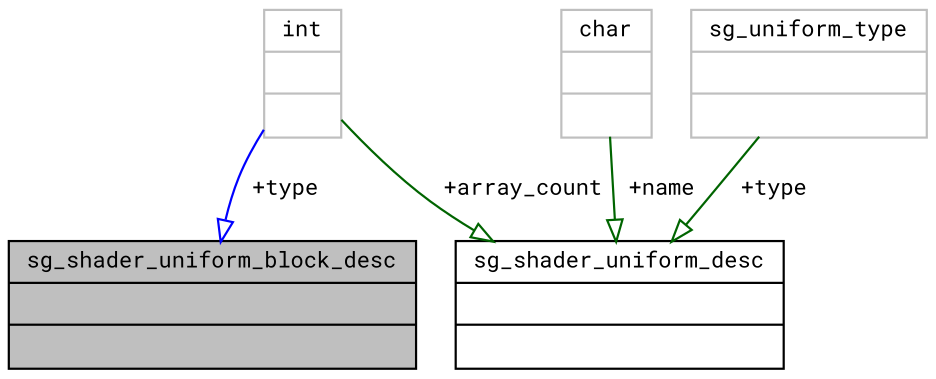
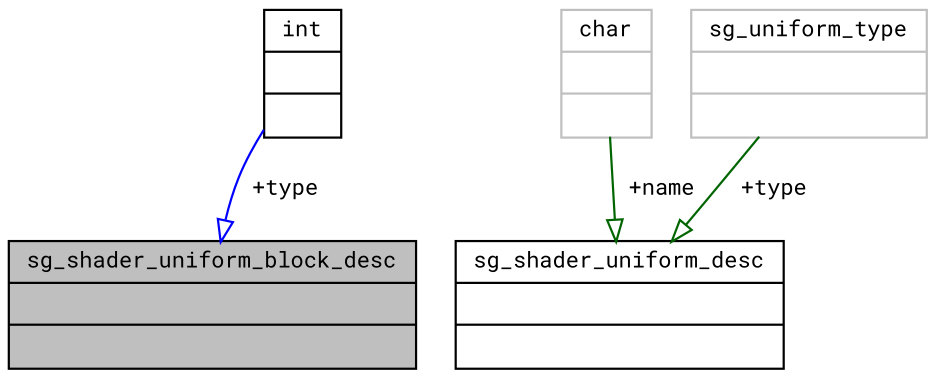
(303, 74) -> (303, 74)
(404, 180) -> none
